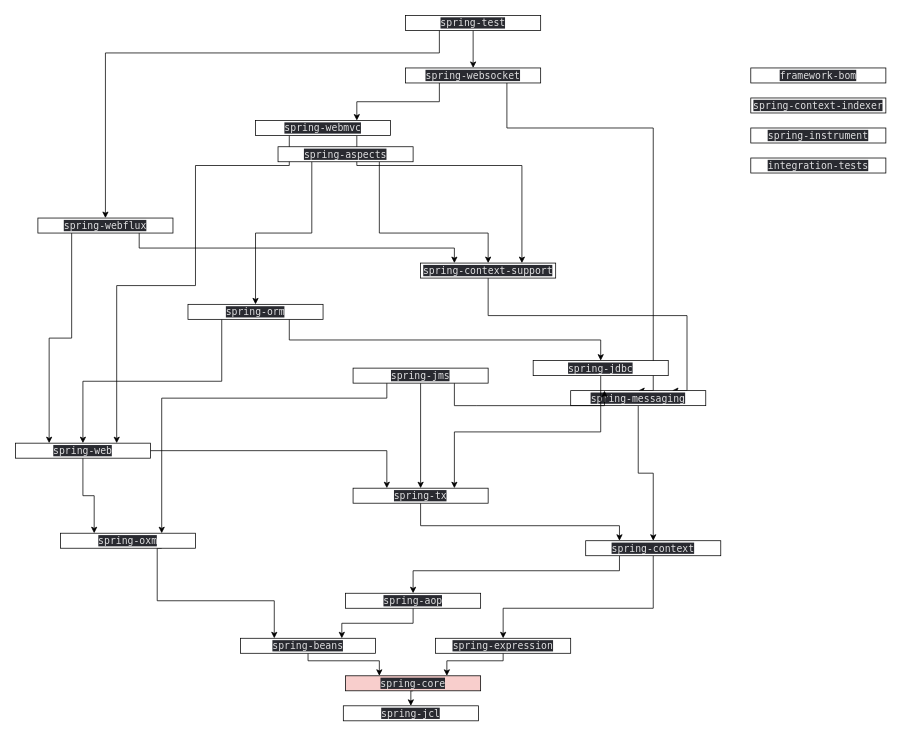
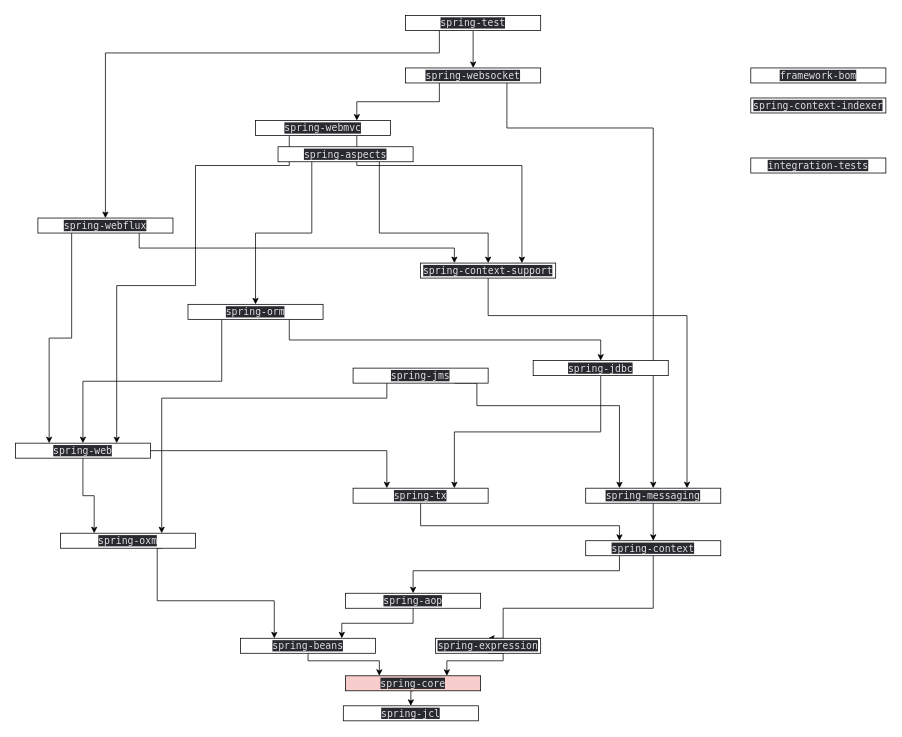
(818, 135) -> none
(638, 398) -> (653, 495)
(420, 433) -> none
(503, 645) -> (488, 645)
